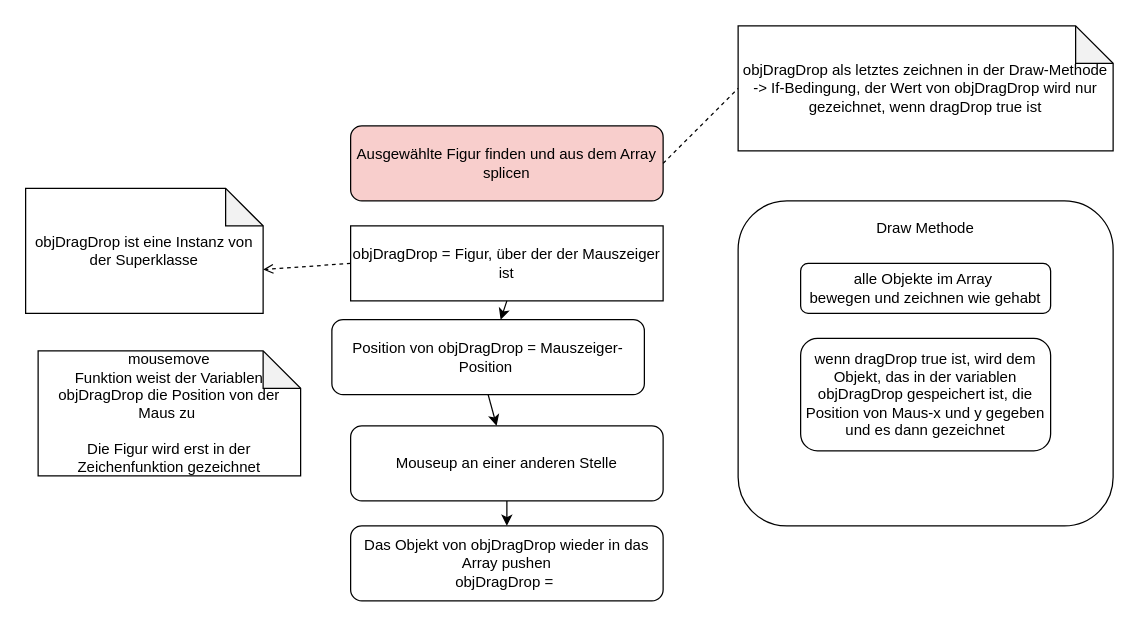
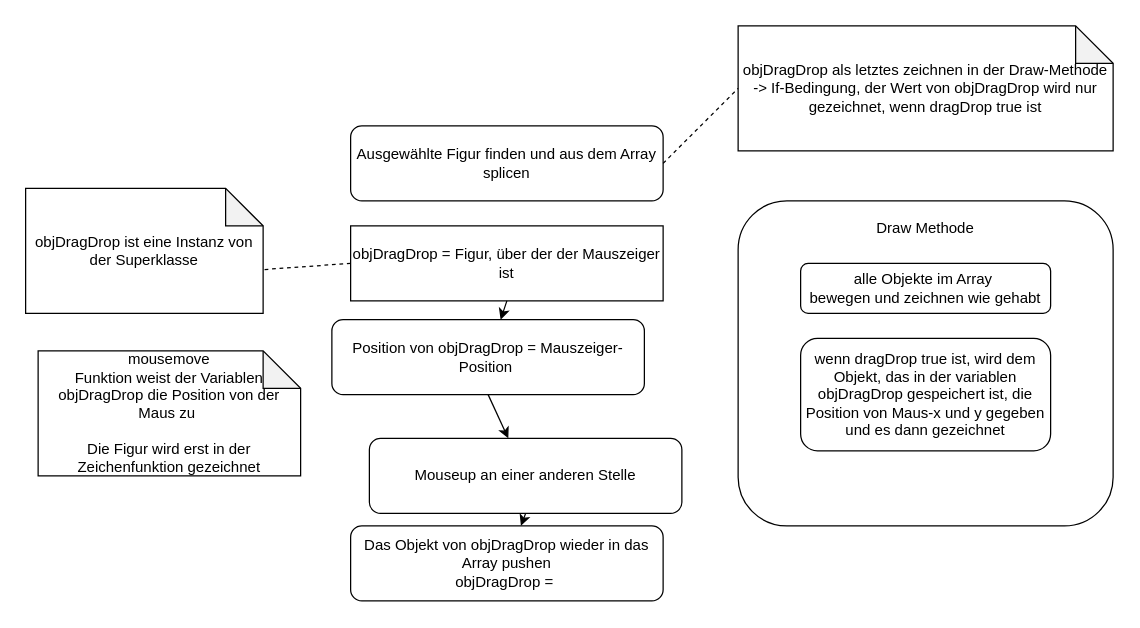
(507, 163) -> (507, 163)
(269, 269) -> (268, 269)
(507, 463) -> (526, 476)
